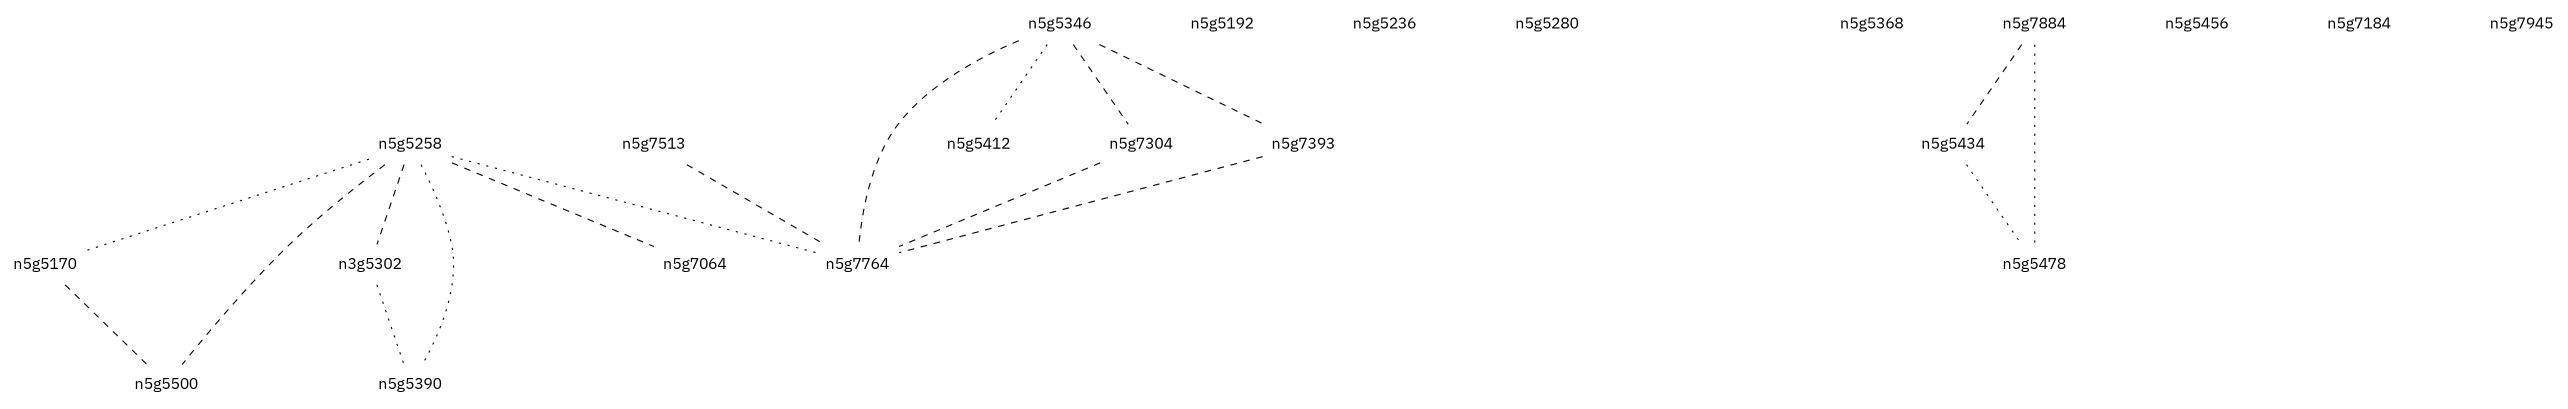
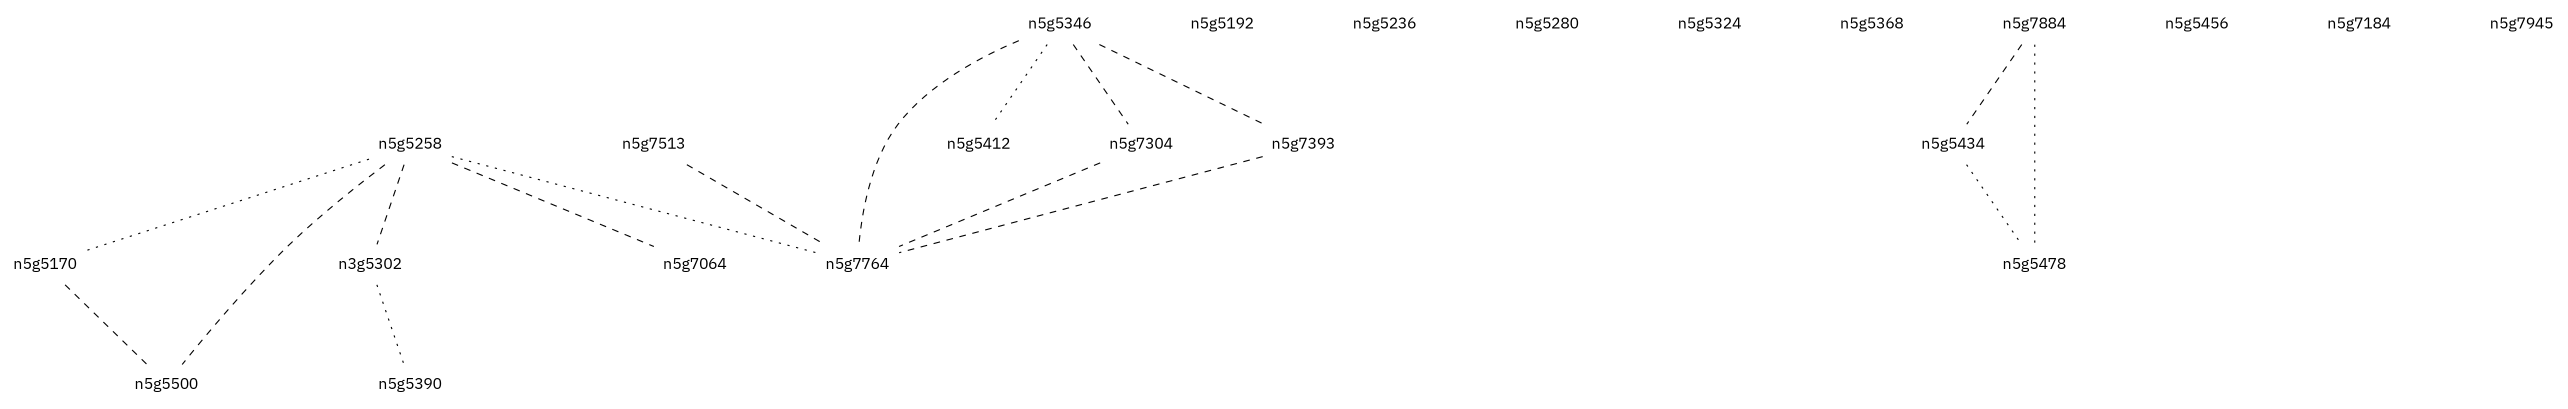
none -> (1710, 24)
(453, 265) -> none
